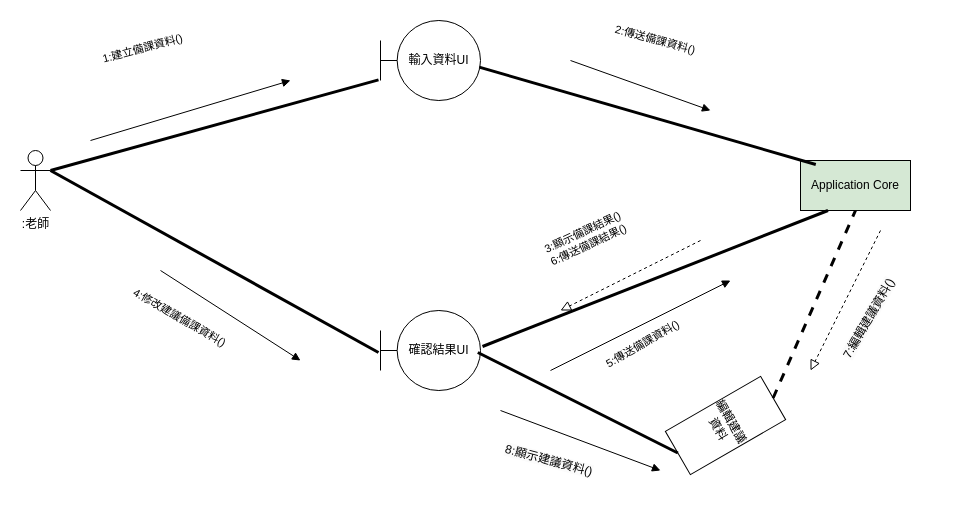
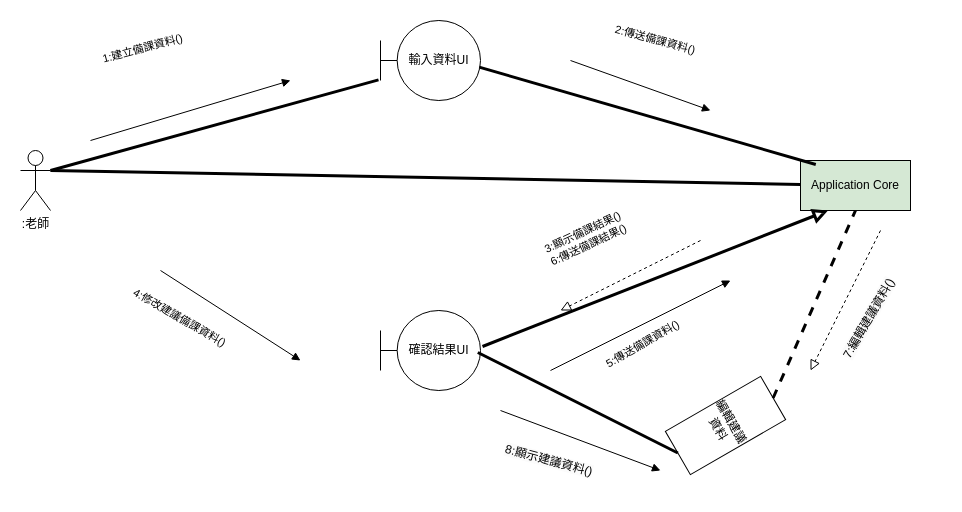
(820, 214) -> (813, 216)
(215, 262) -> (427, 177)
